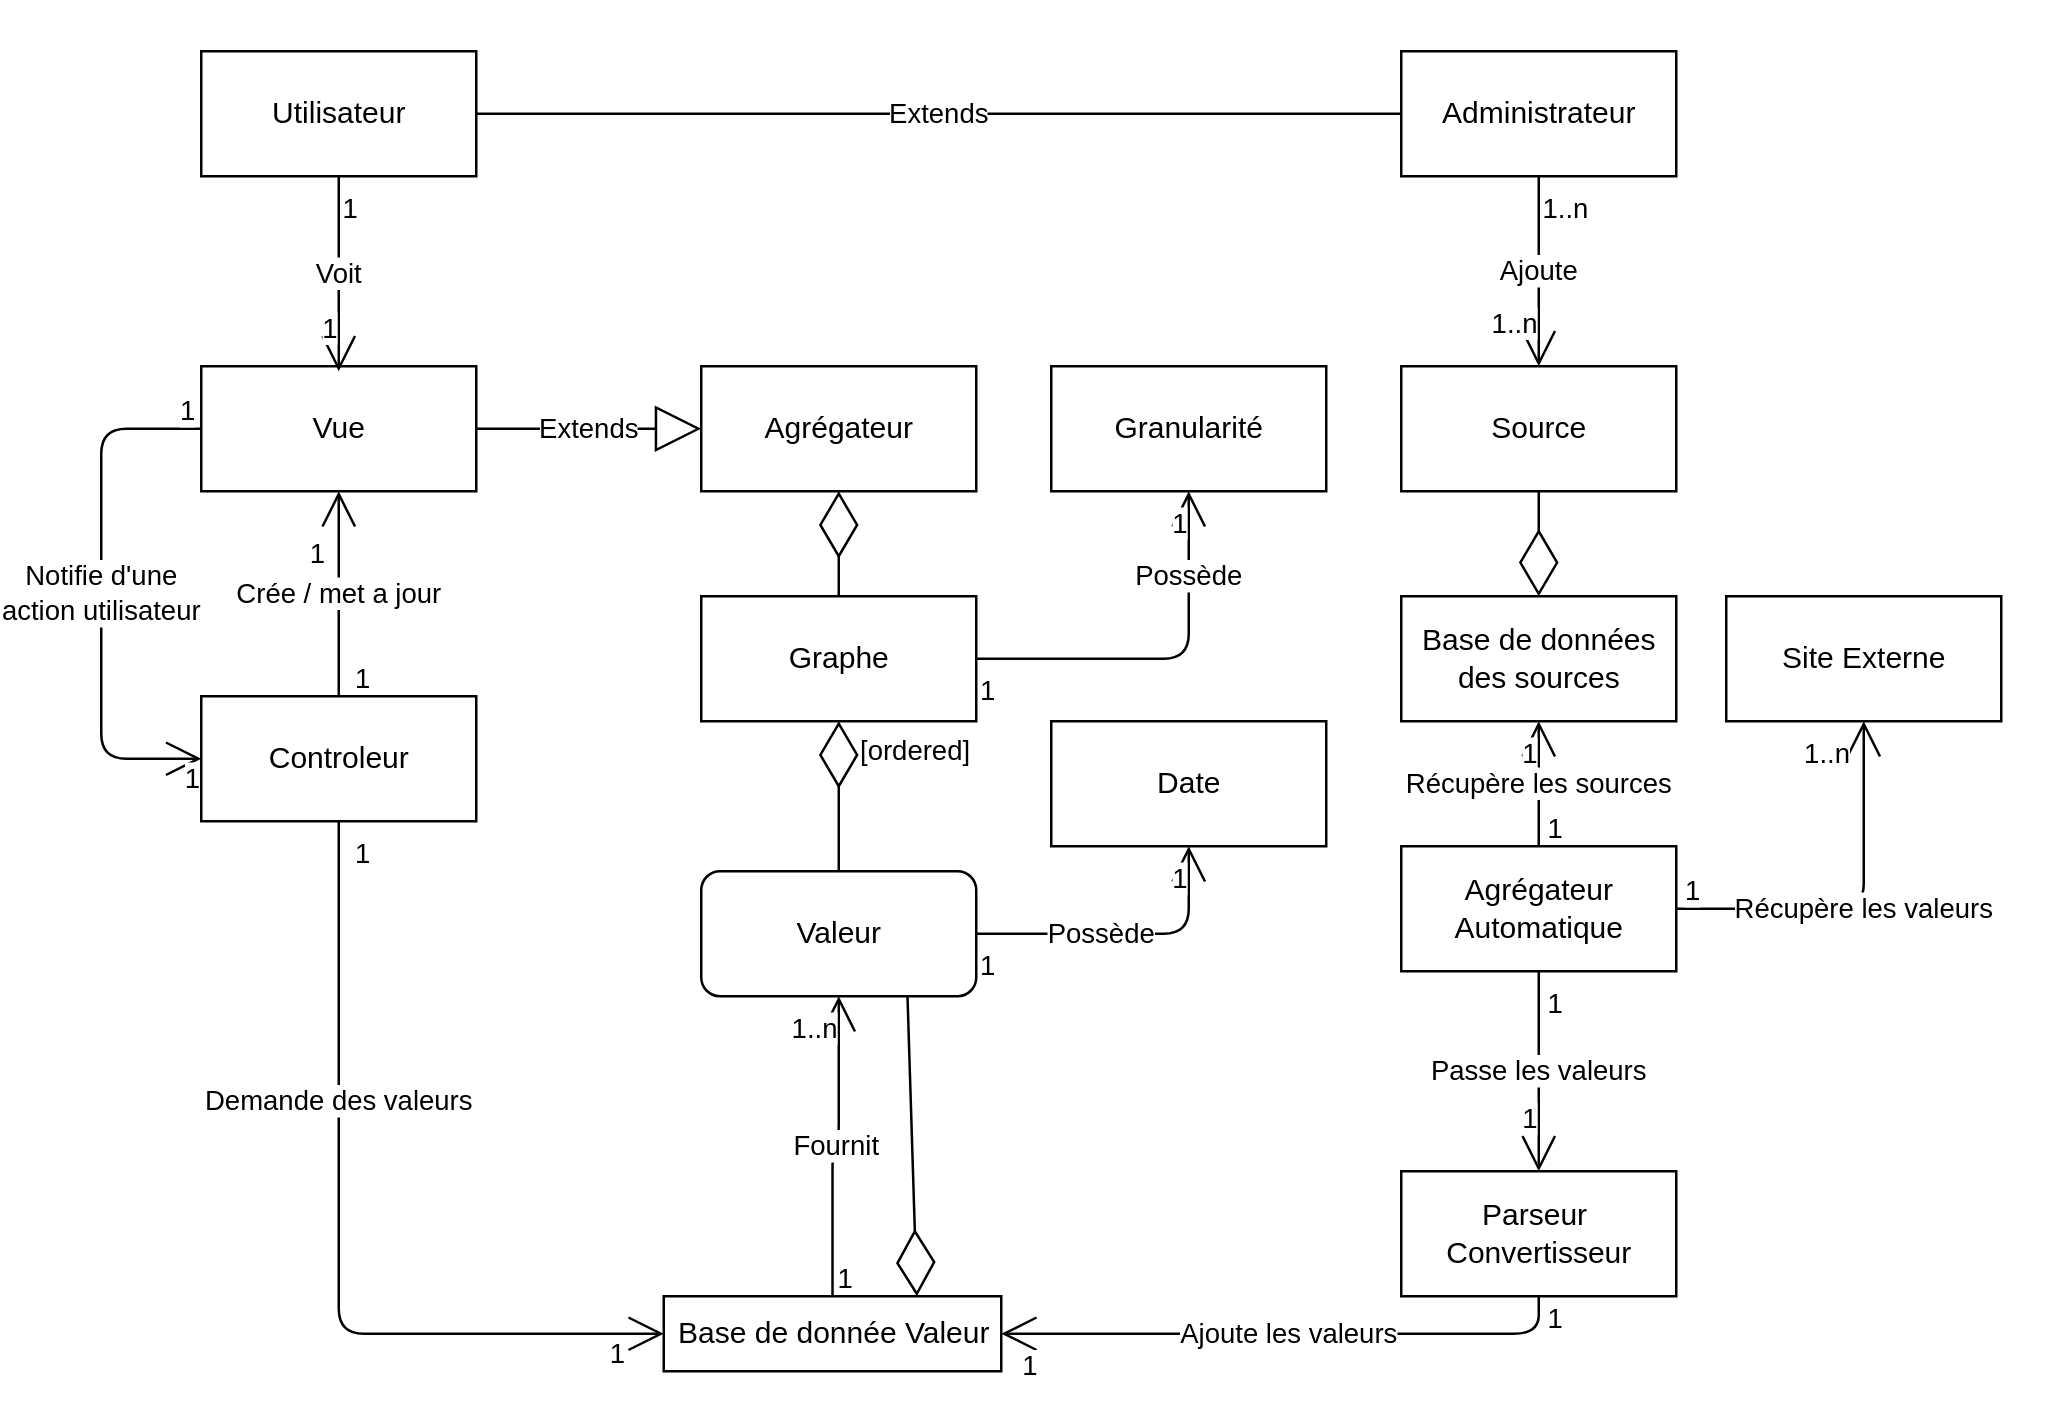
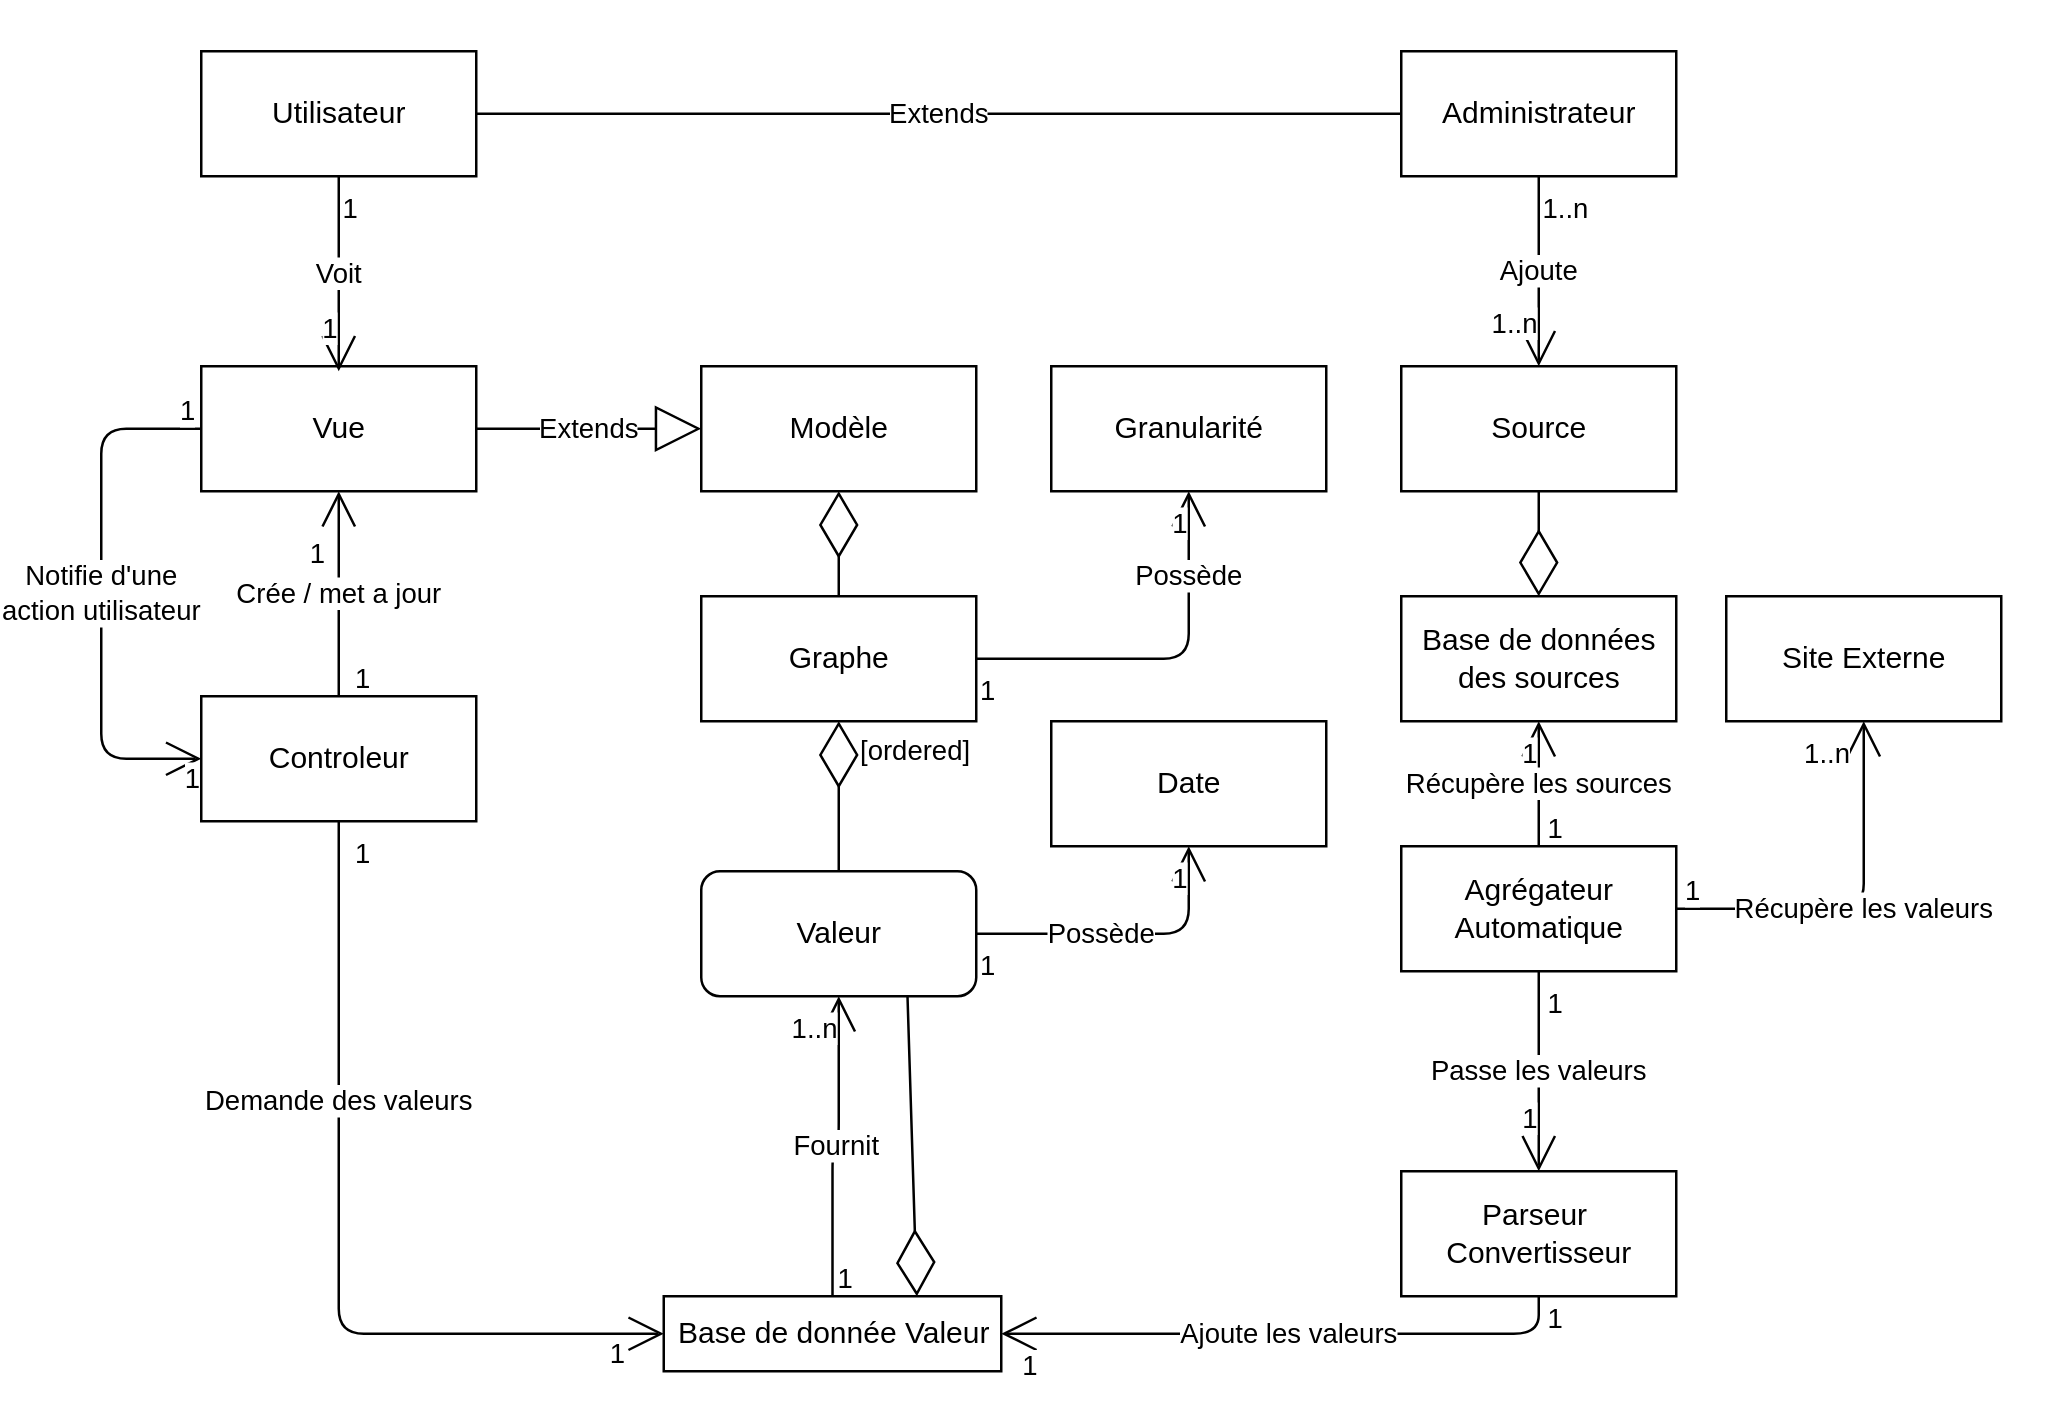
(840, 429) -> (840, 429)
